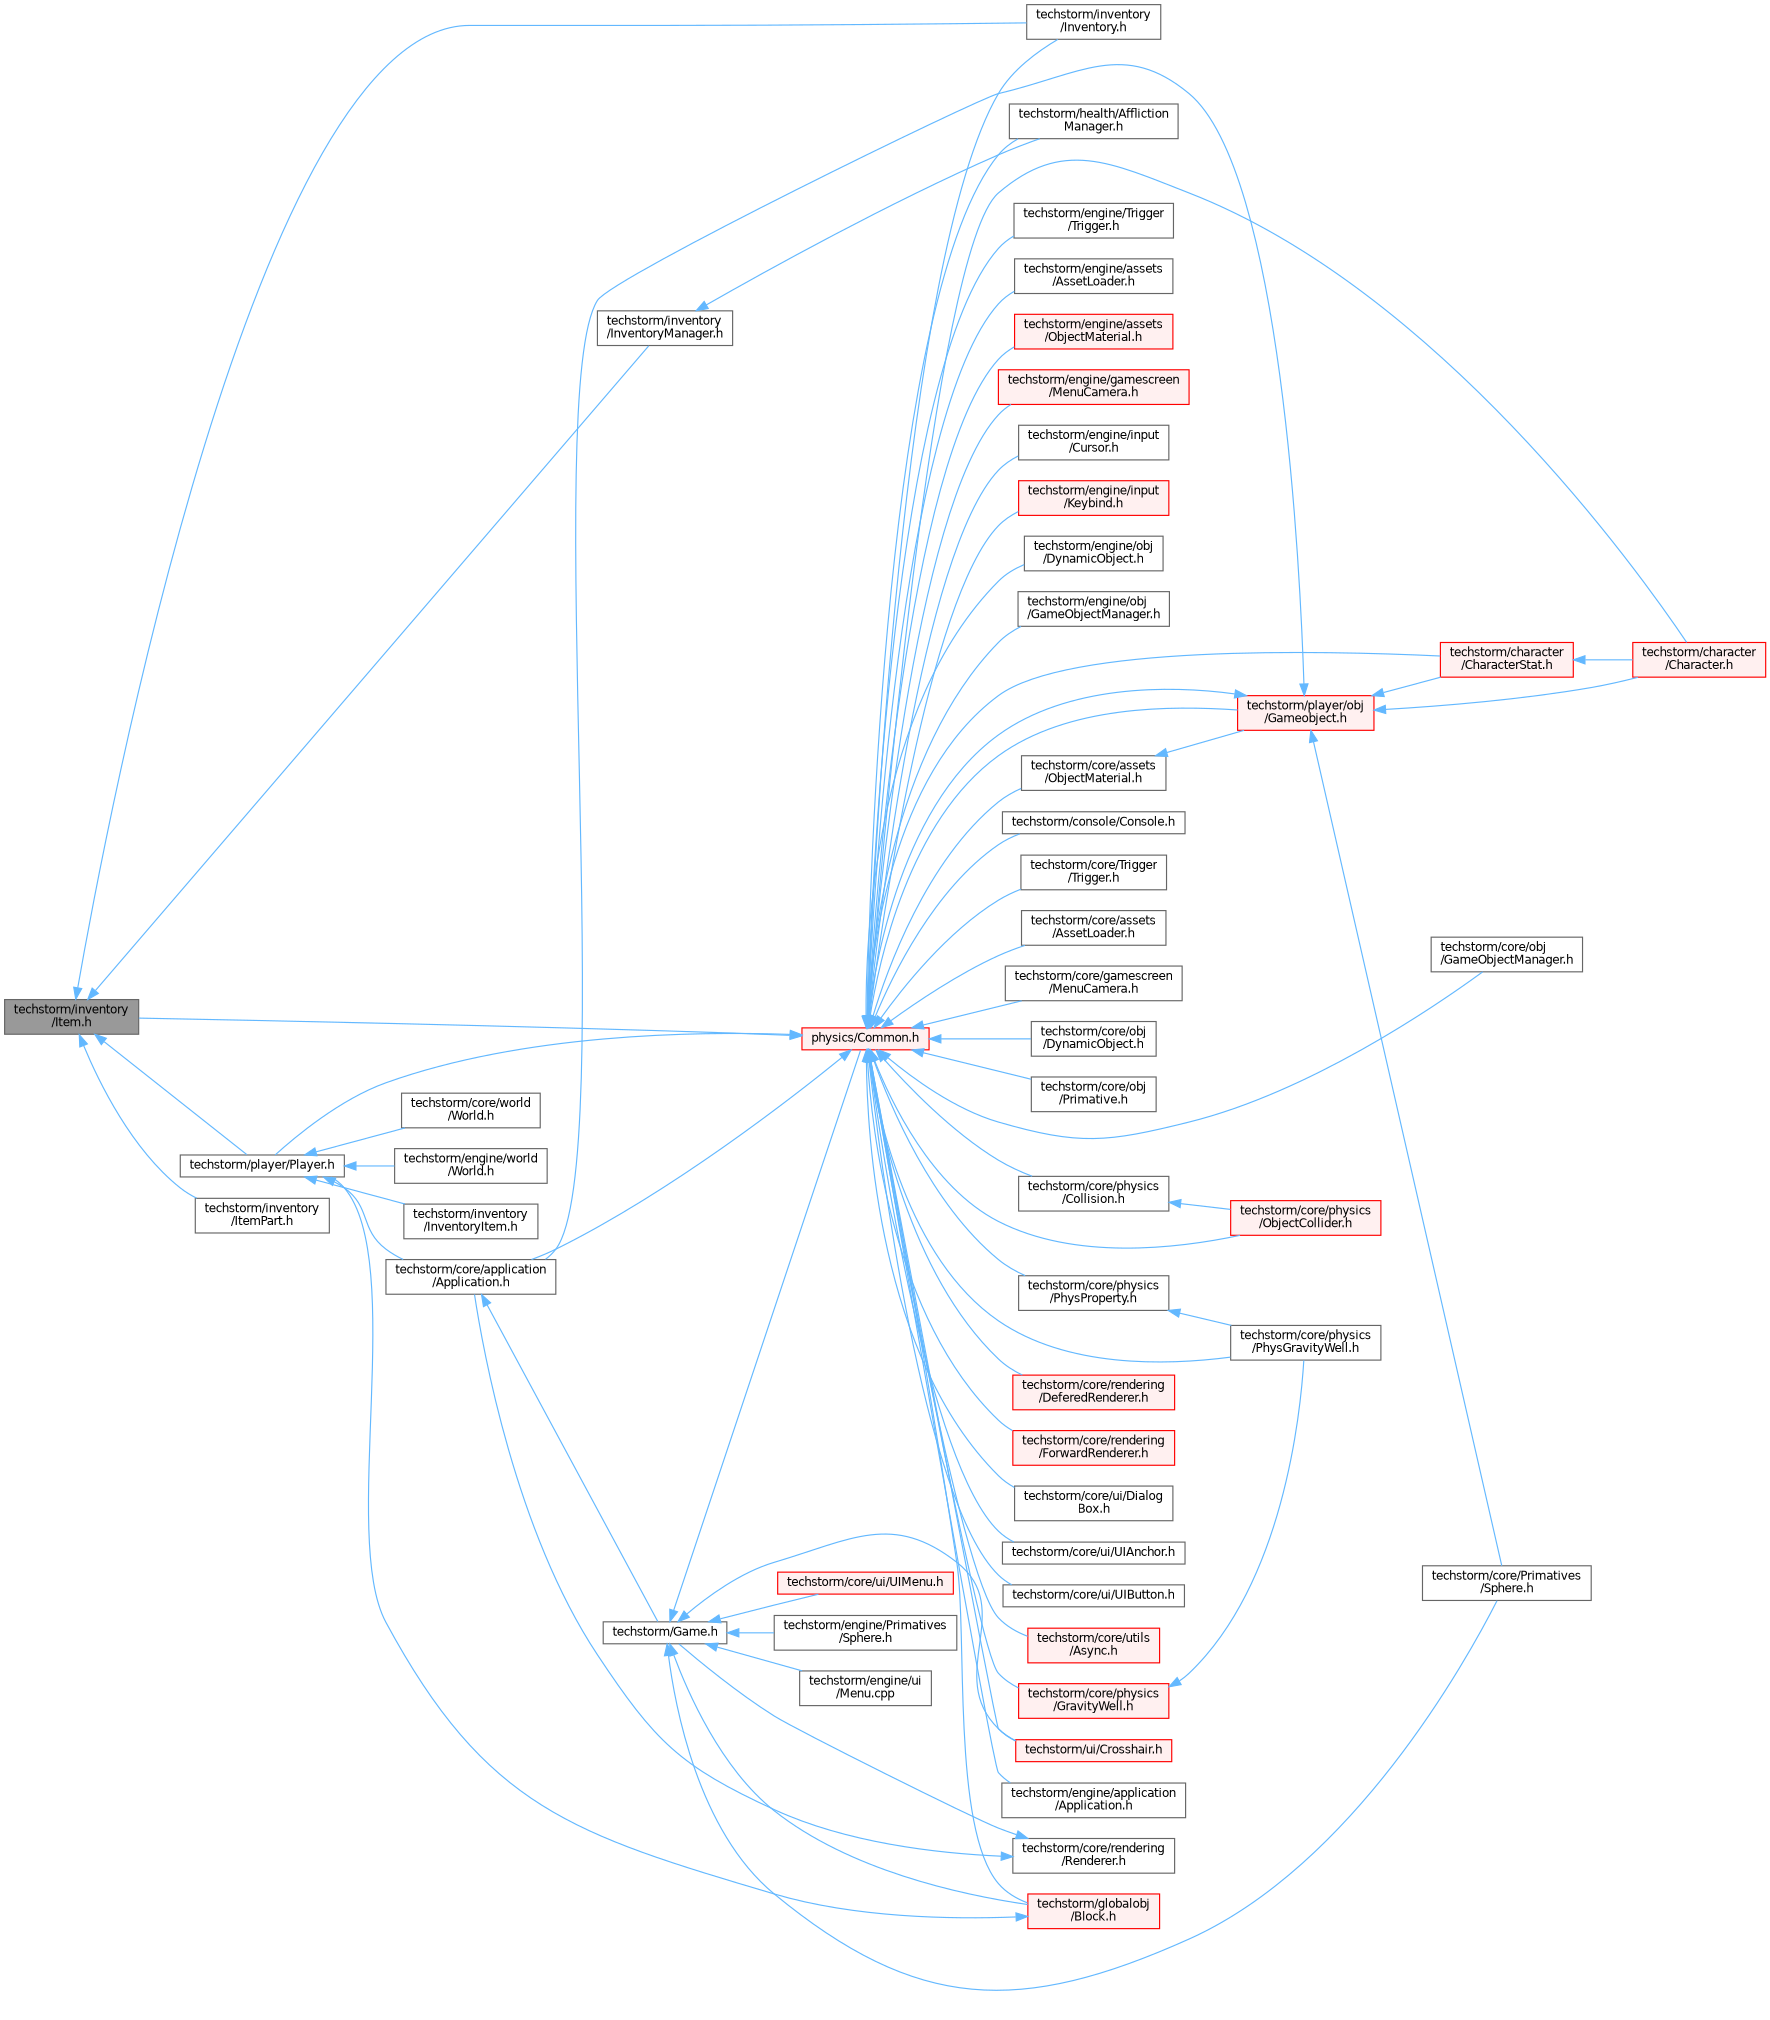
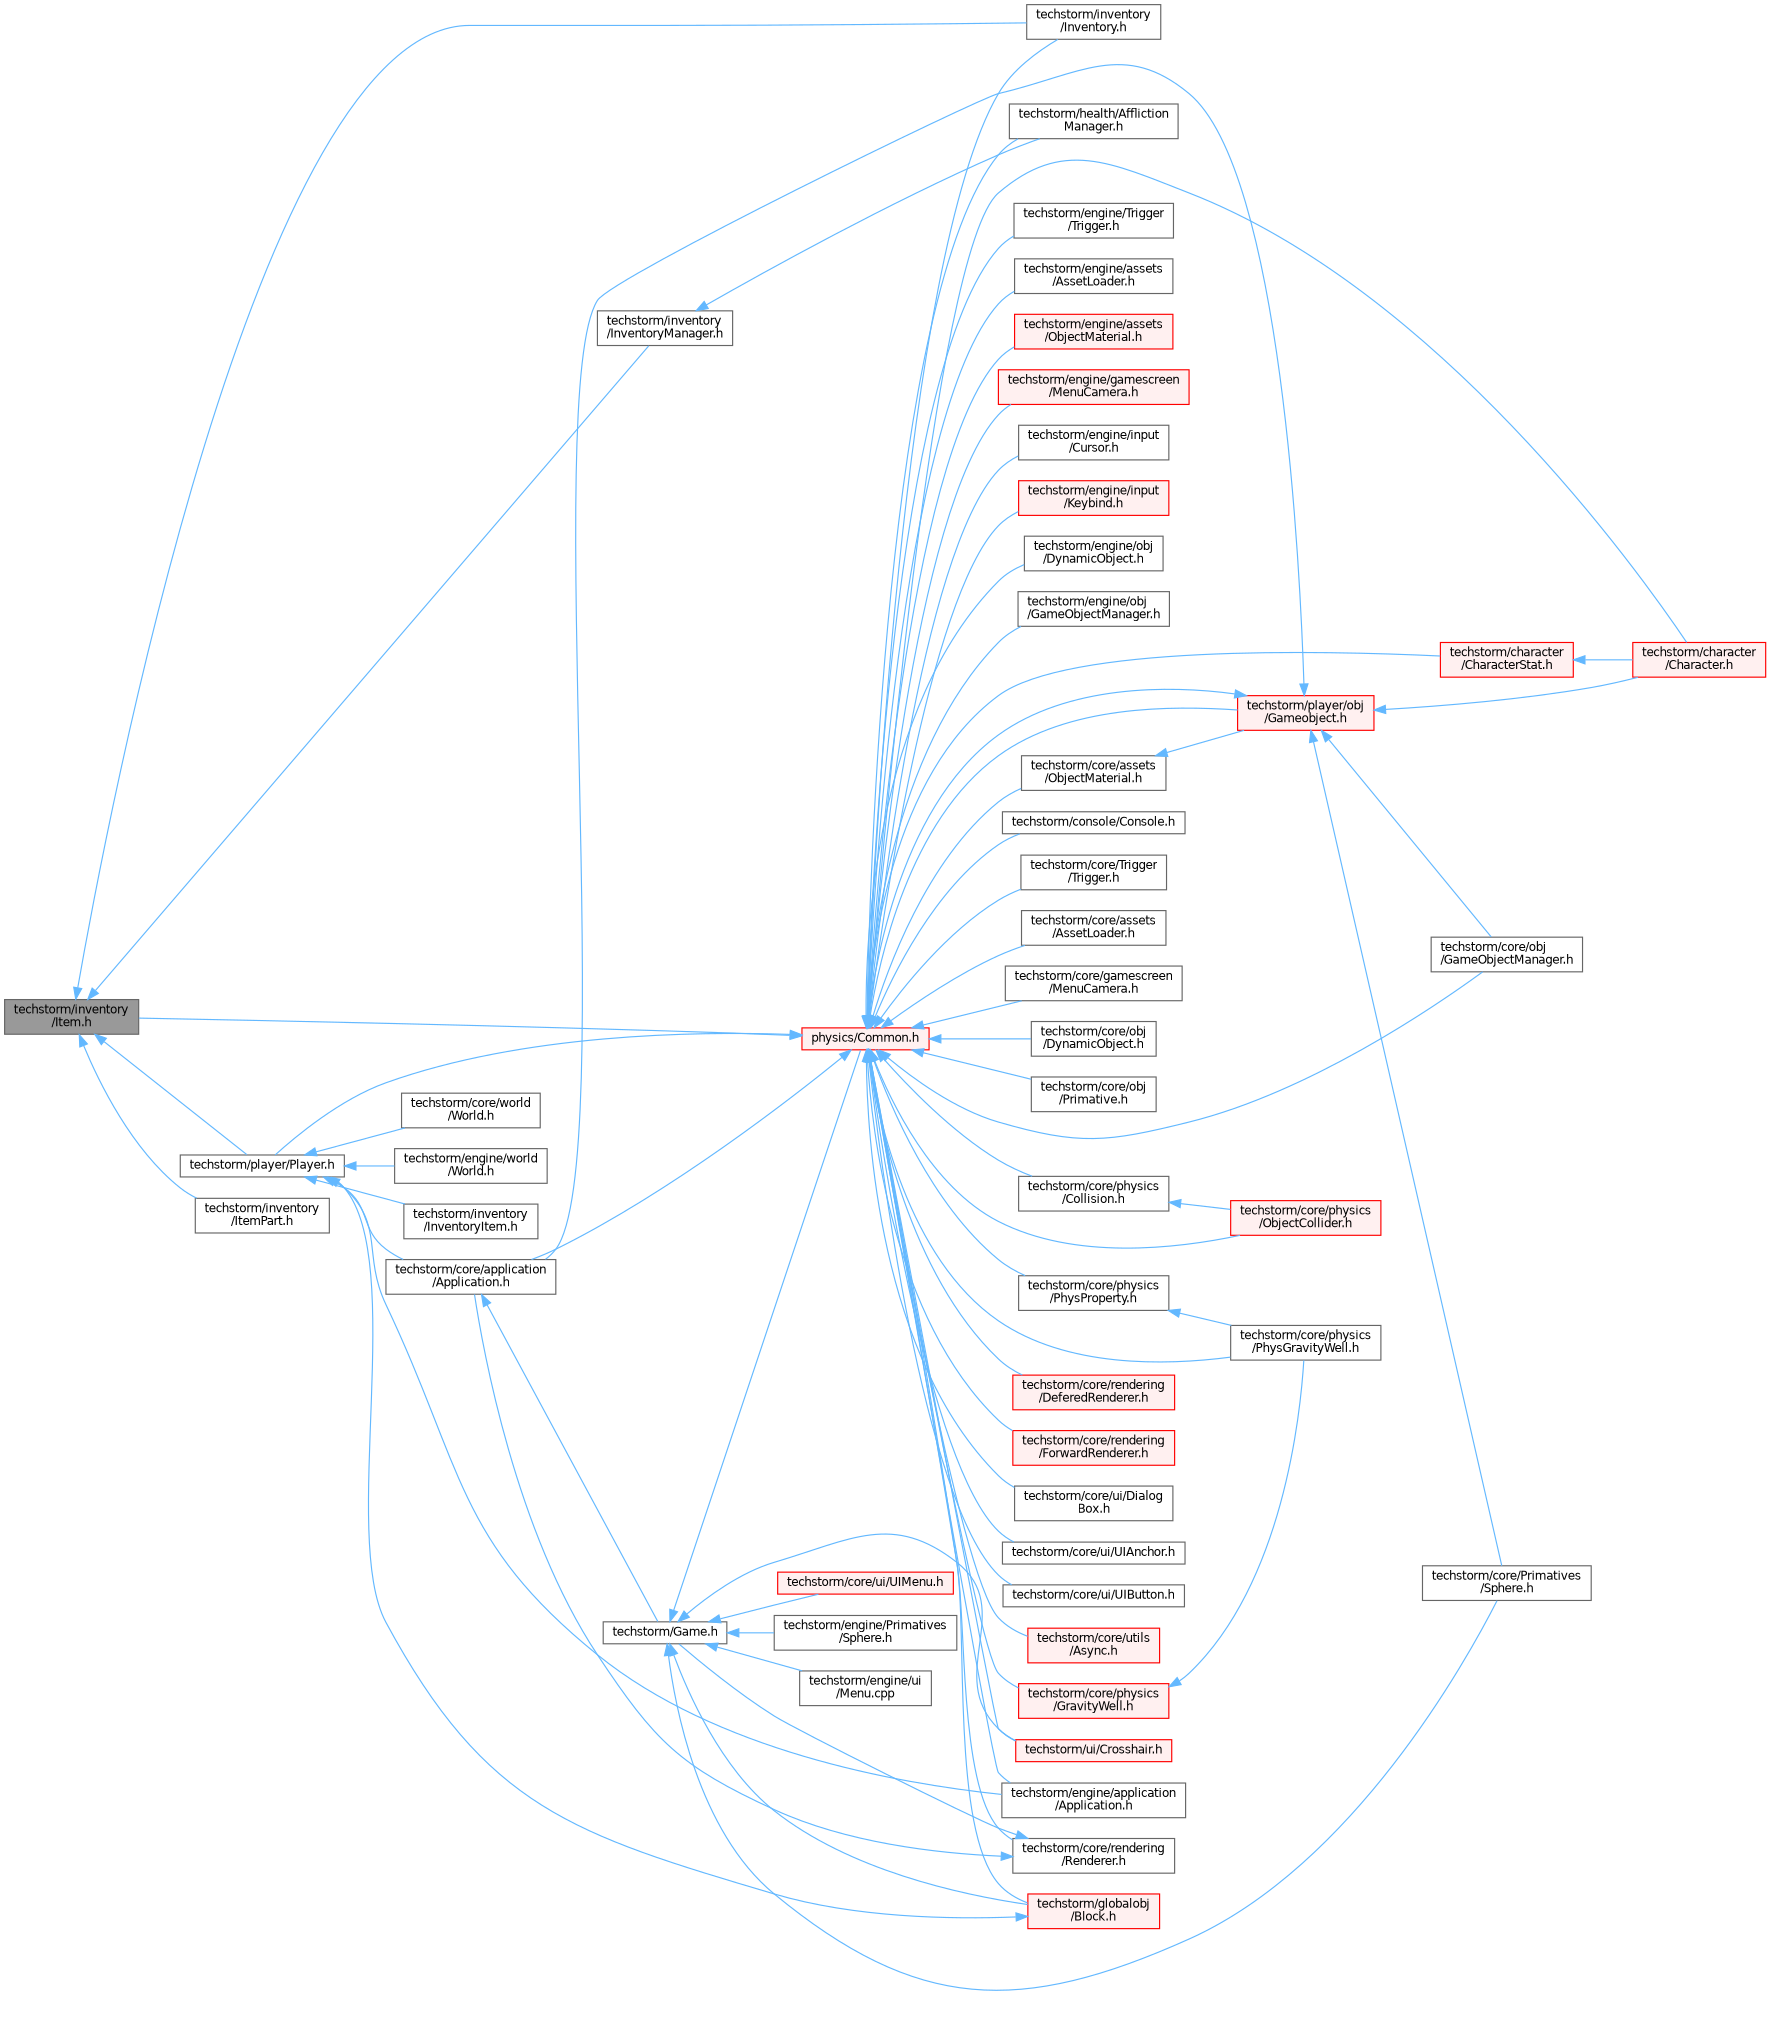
(1412, 685) -> (1410, 838)
none -> (939, 1455)
none -> (554, 1616)
